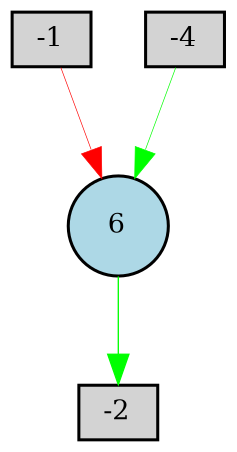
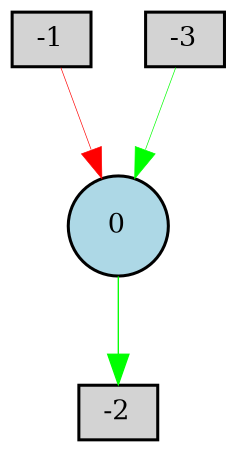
(185, 39) -> (185, 39)
(118, 226) -> (118, 226)
